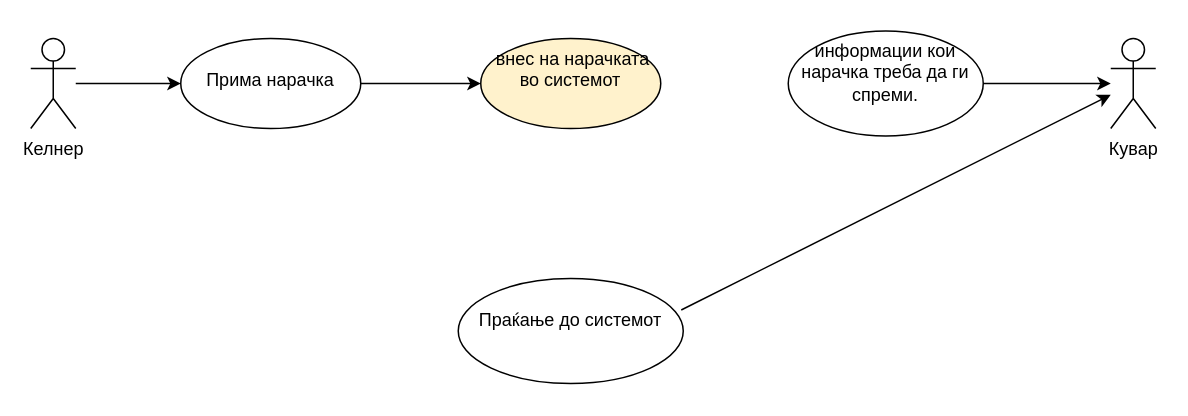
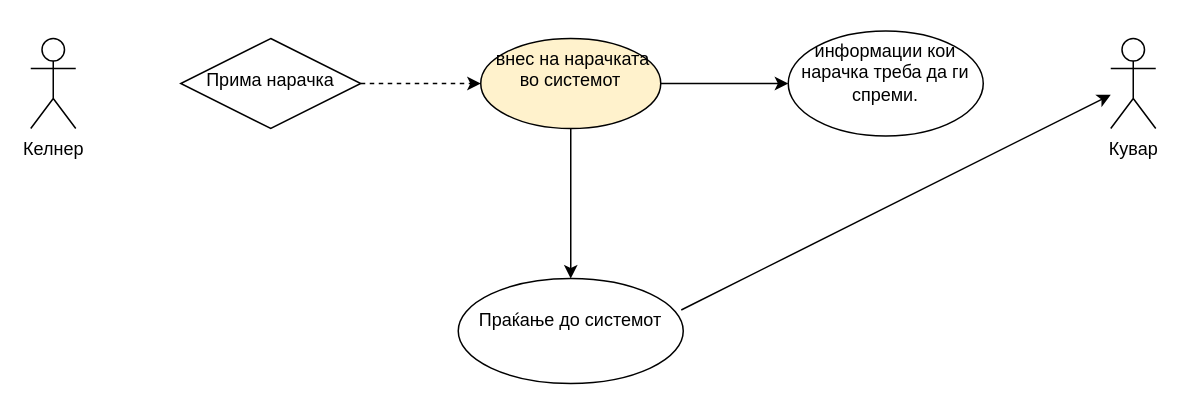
(123, 83) -> none
(271, 83) -> (271, 83)
(415, 83) -> (415, 83)
none -> (719, 83)
(1042, 83) -> none
none -> (571, 198)
